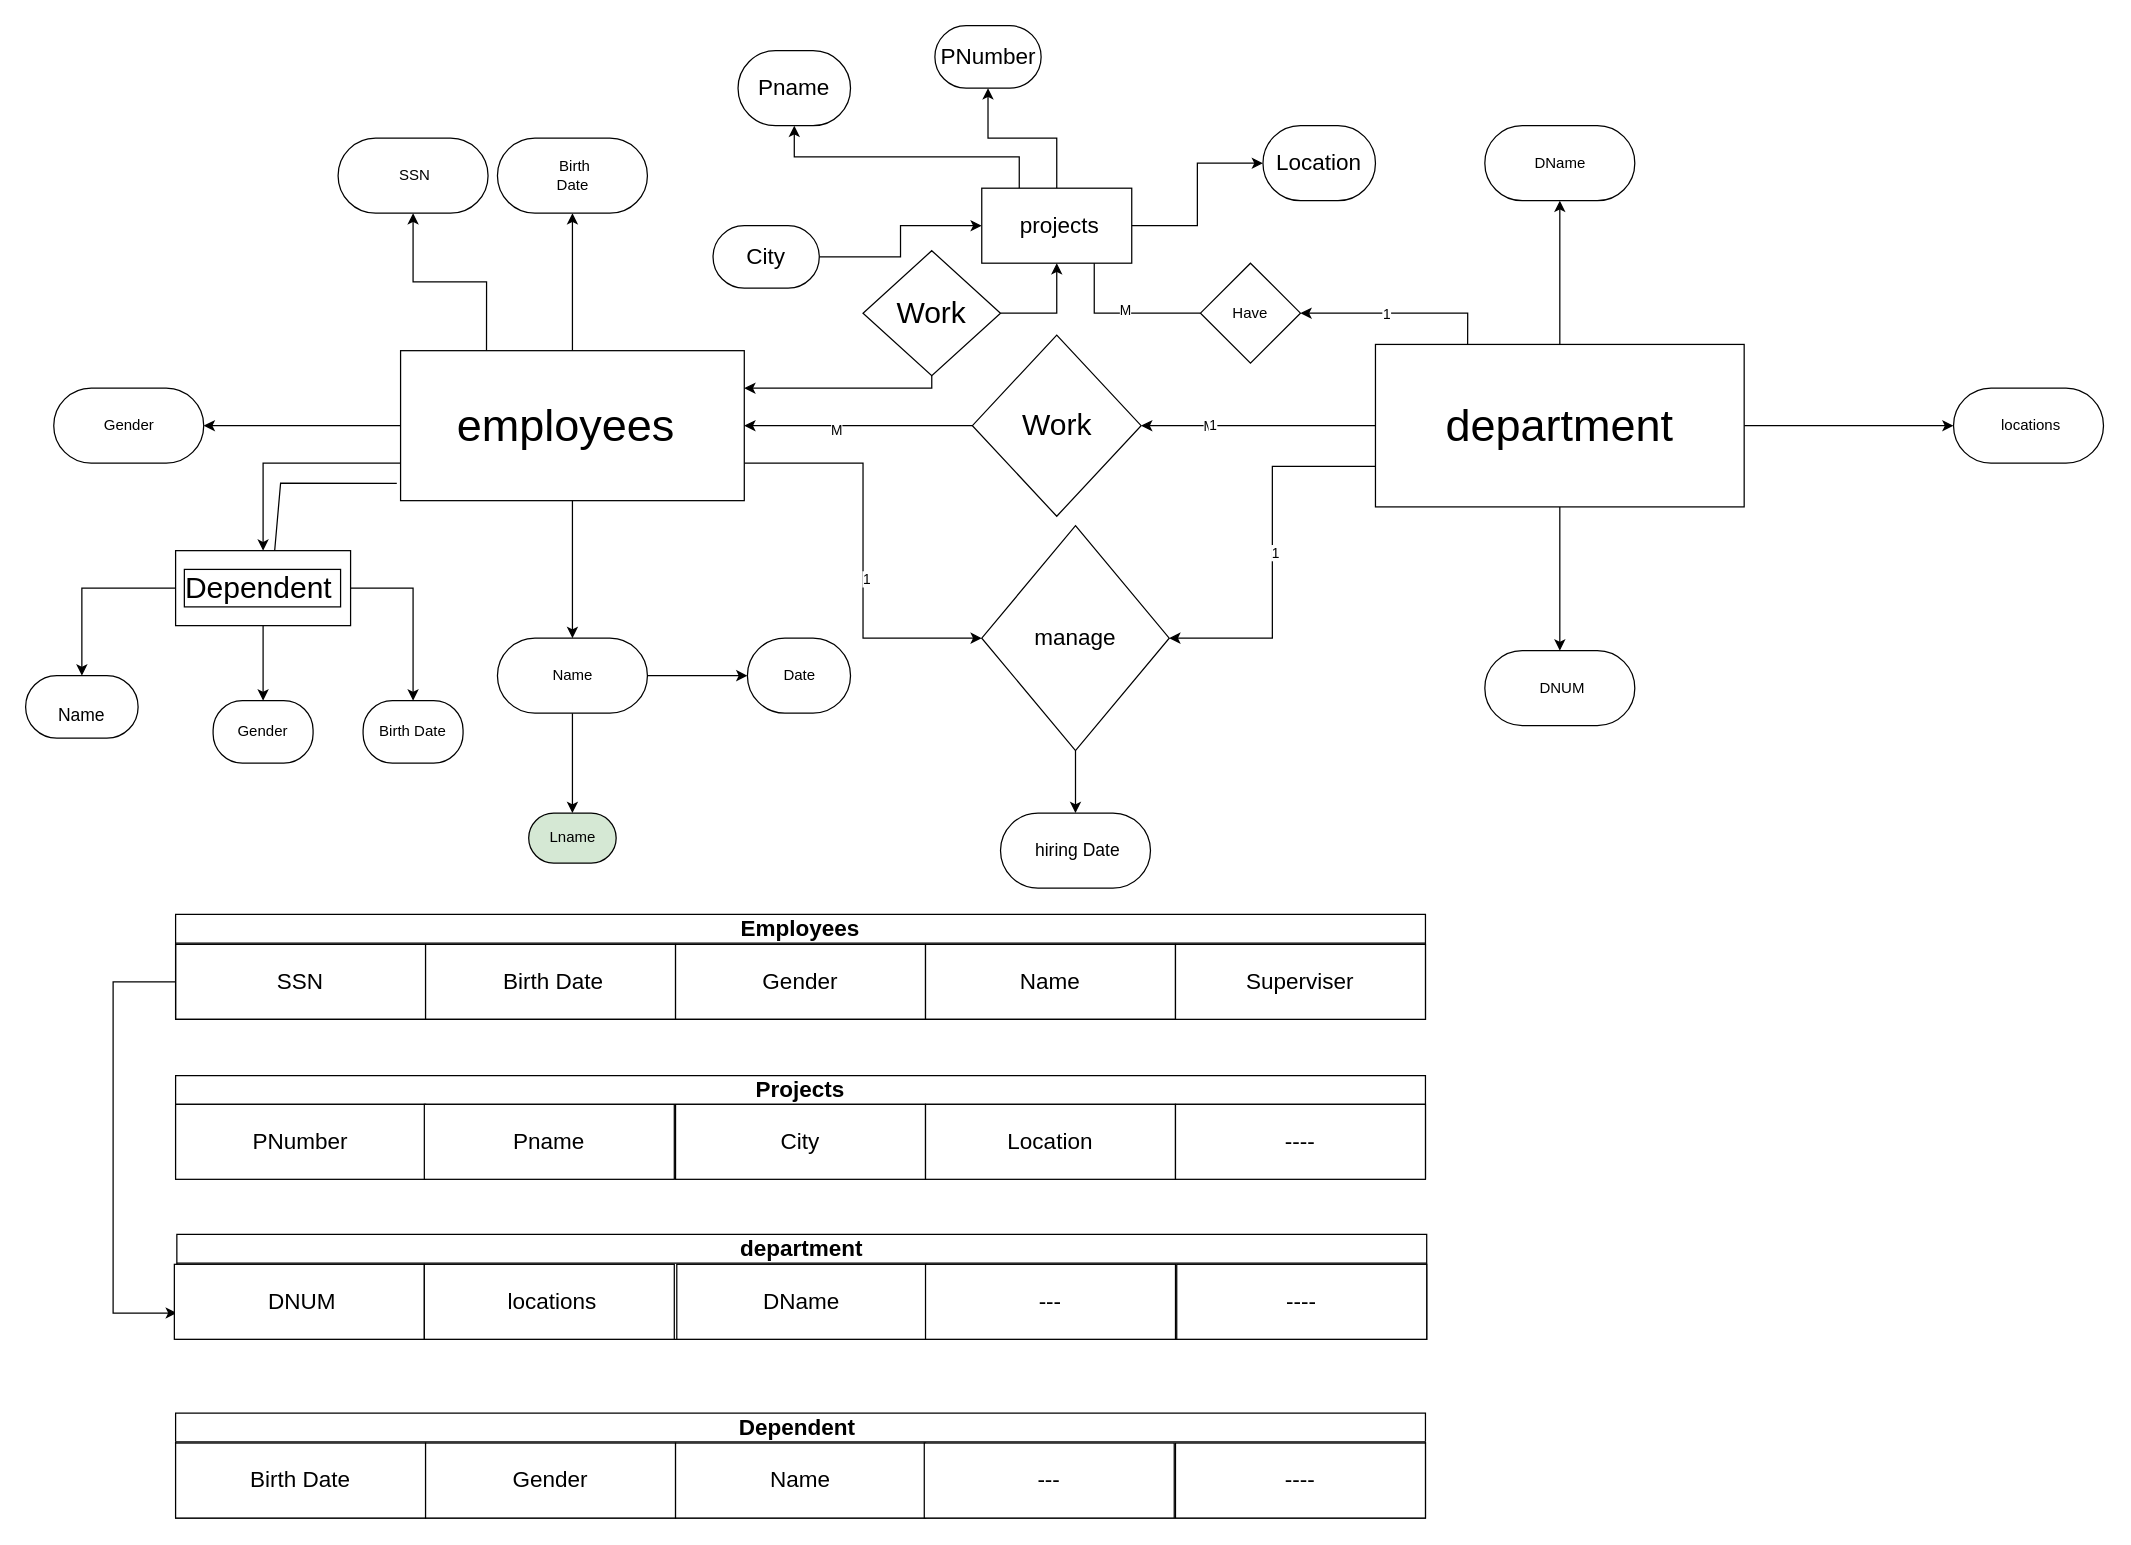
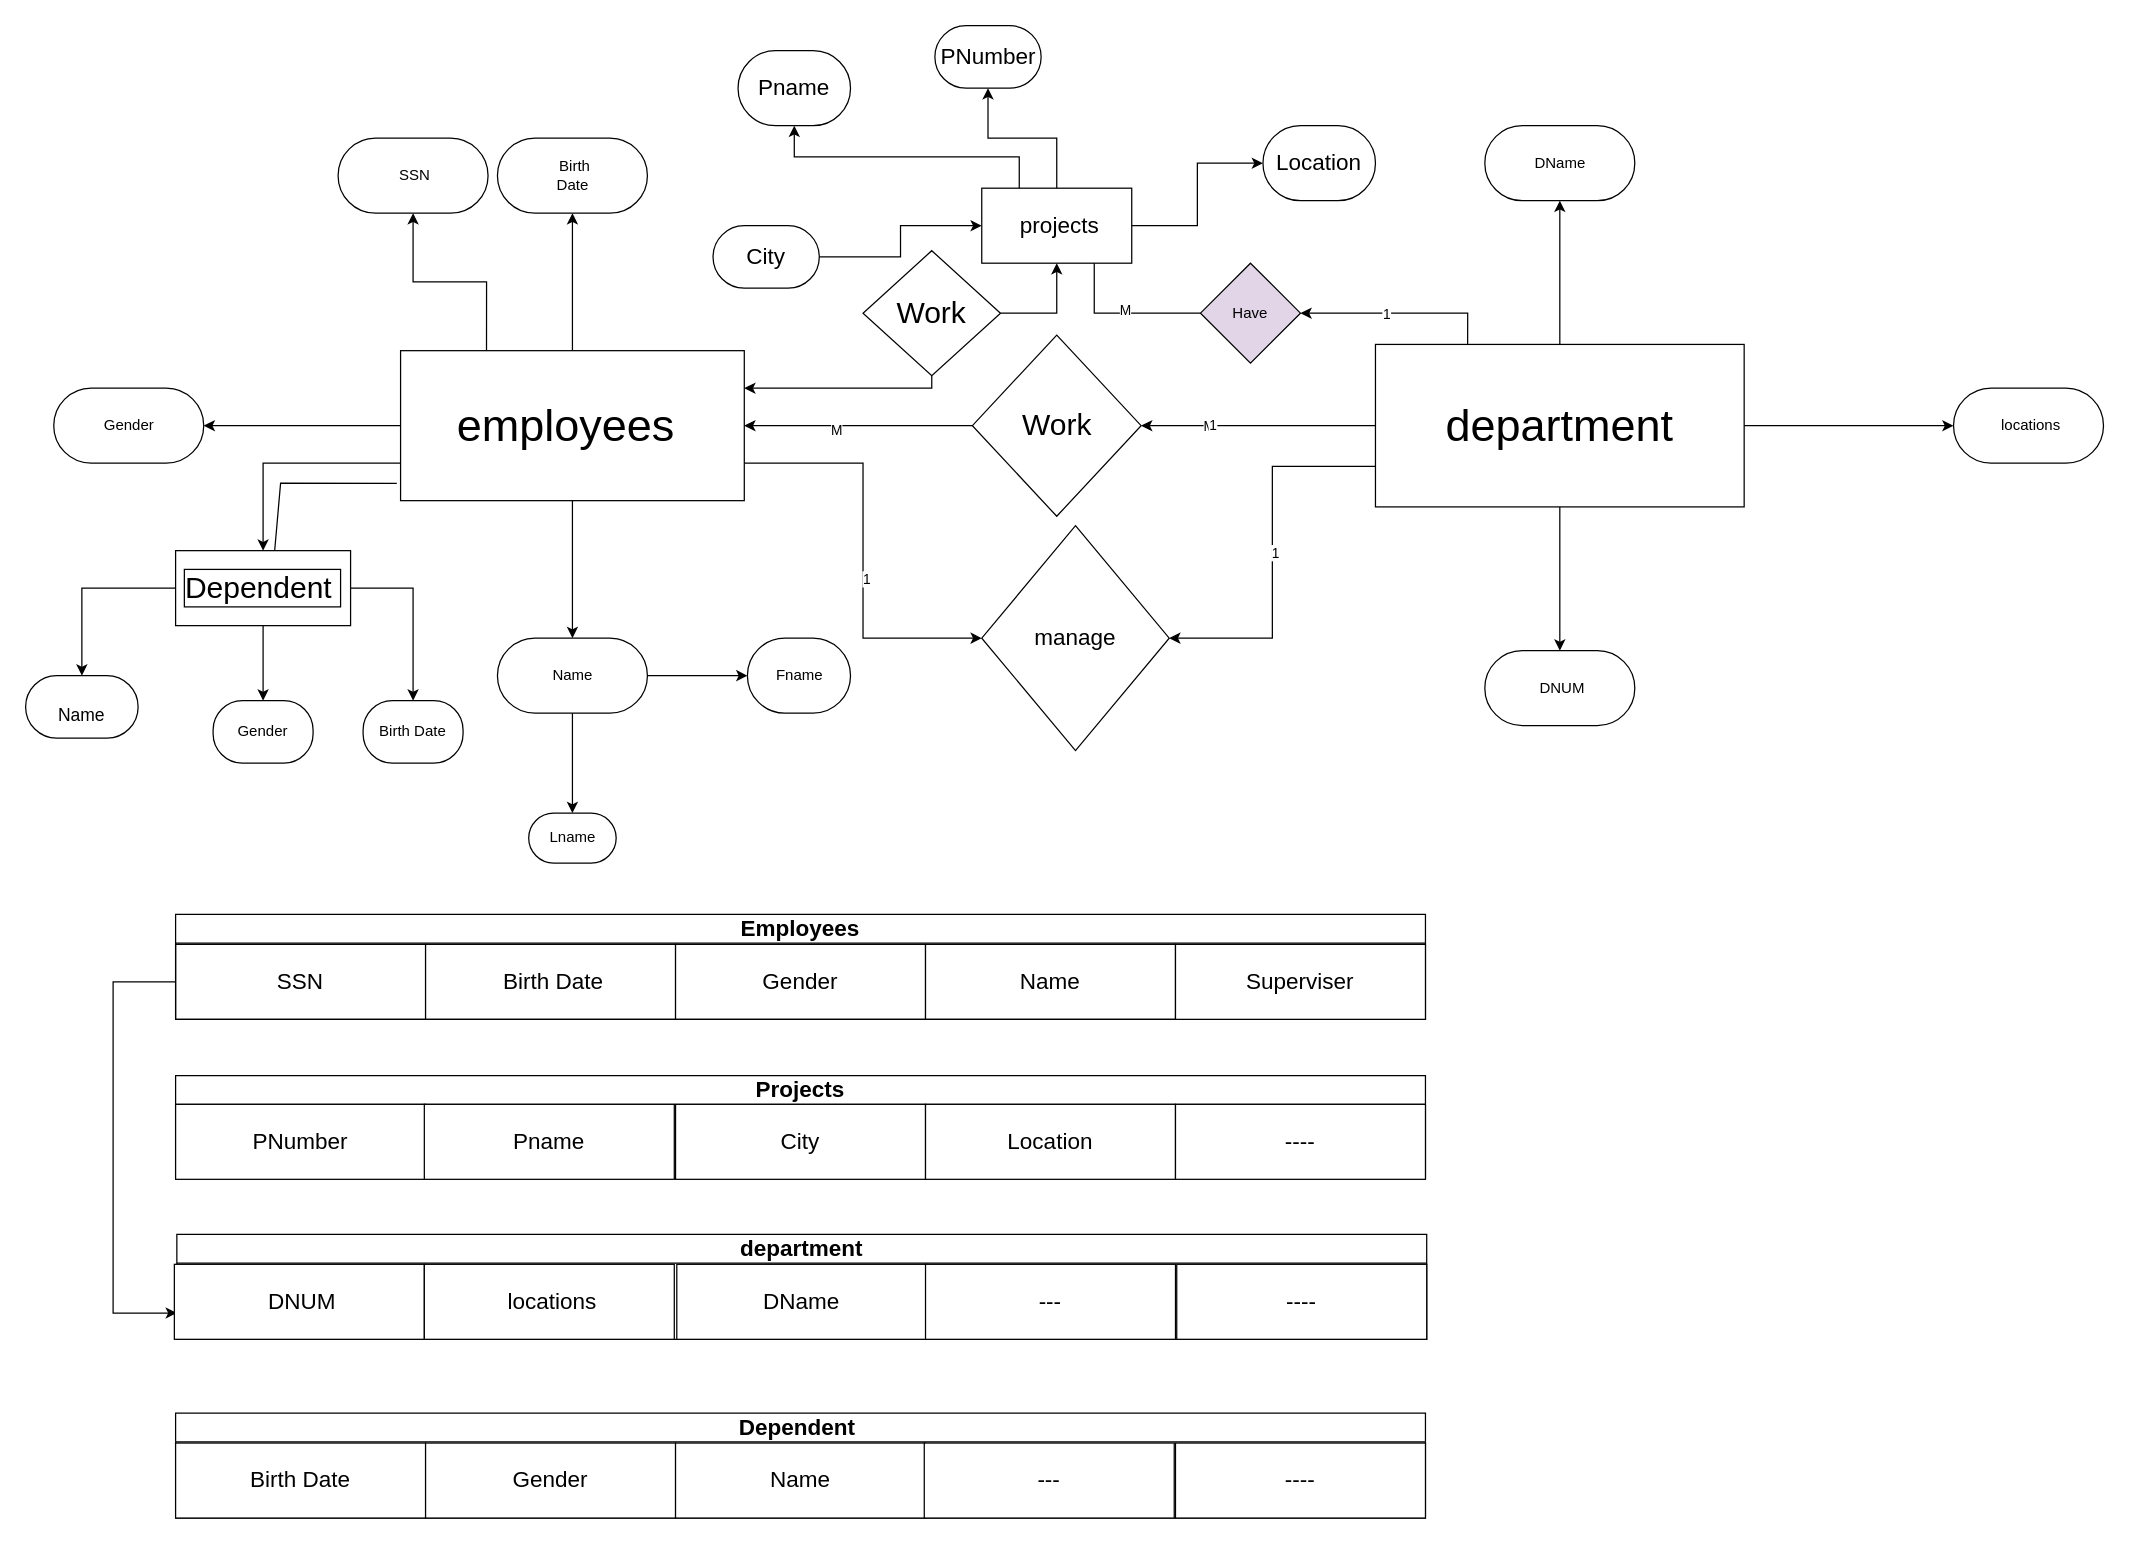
(1251, 313) -> (1251, 313)
(800, 676) -> (800, 676)
(1076, 778) -> none
(573, 838) -> (573, 838)
(1076, 851) -> none
